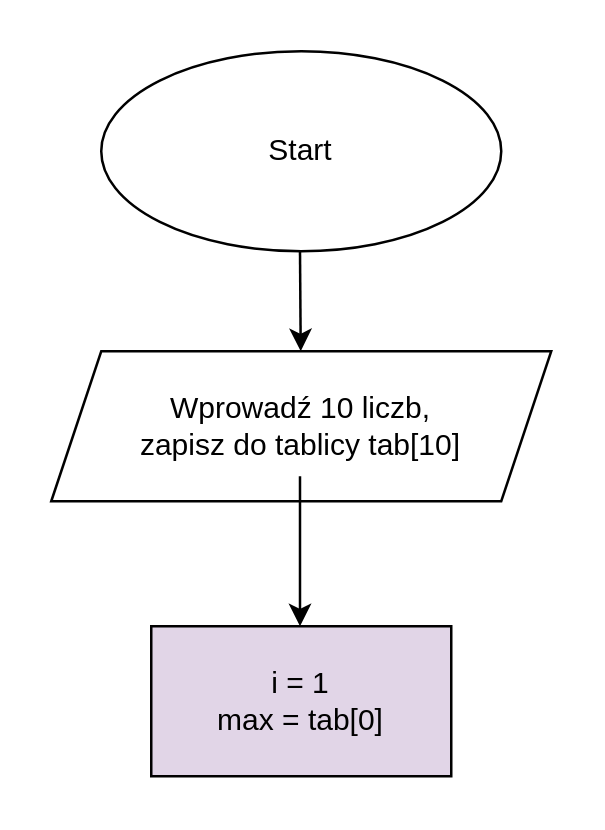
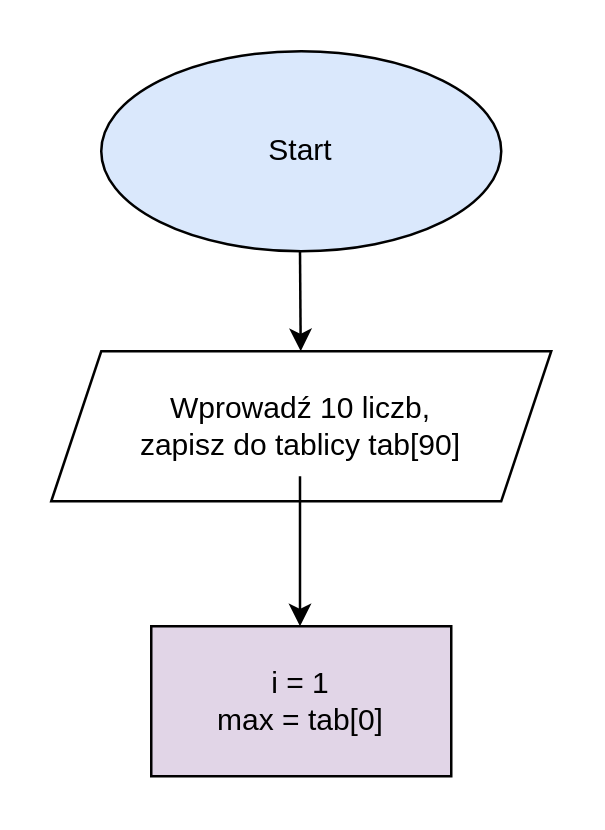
(301, 151) -> (301, 151)
(301, 426) -> (301, 426)
